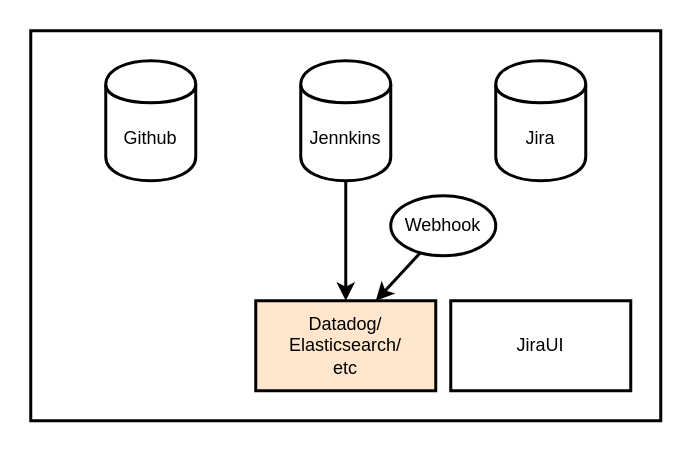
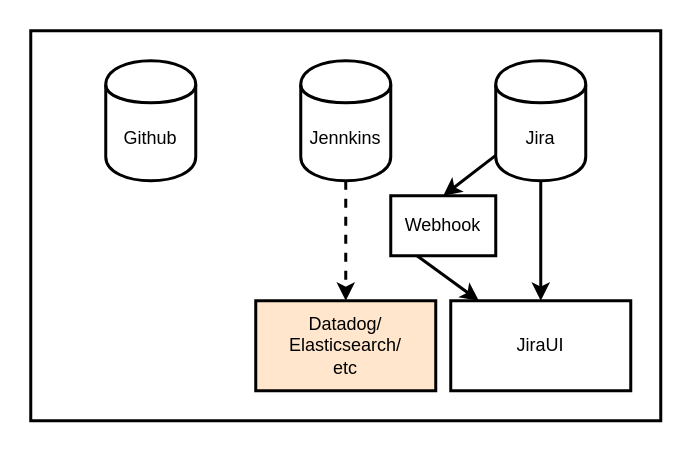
none -> (474, 172)
(443, 226) -> (443, 226)
none -> (541, 234)
(346, 236) -> (346, 236)
(403, 272) -> (443, 275)
